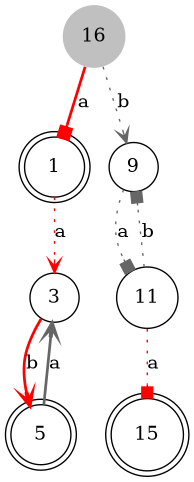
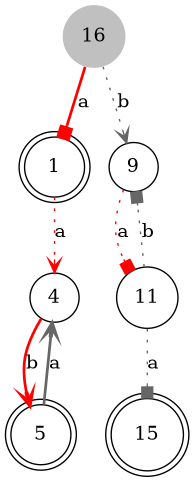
(116, 225) -> (116, 225)
(55, 298) -> (55, 298)
(147, 357) -> (147, 357)
